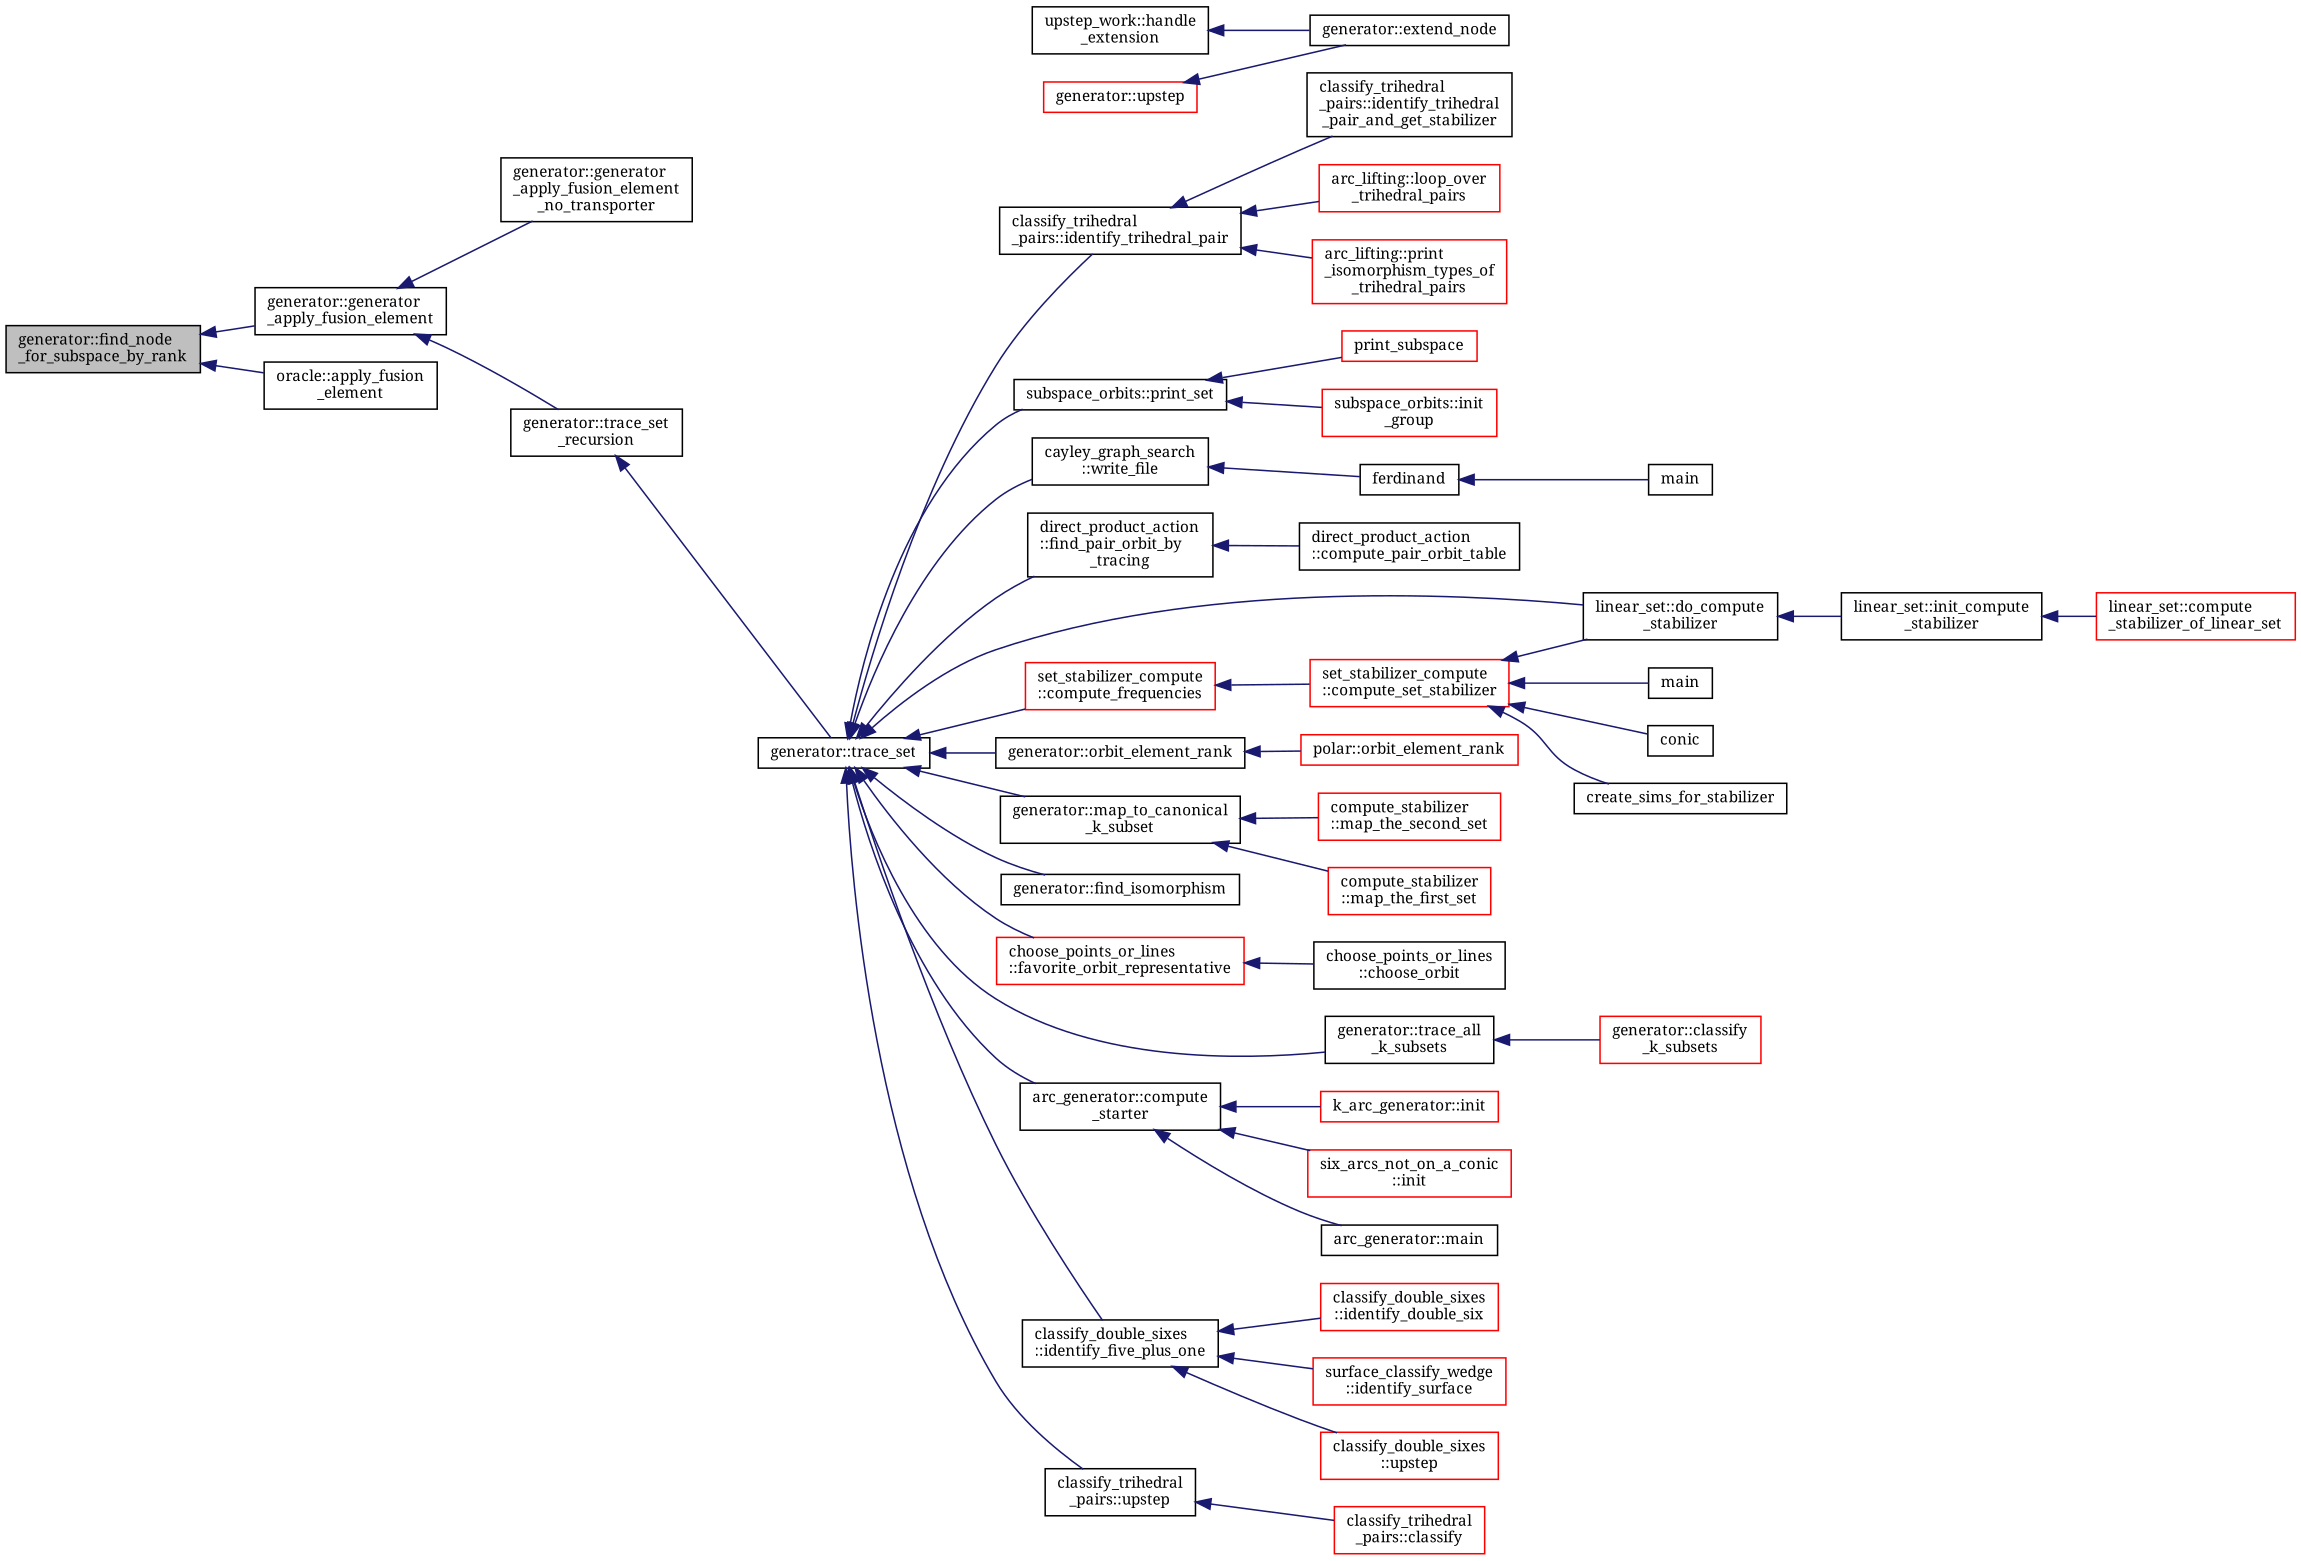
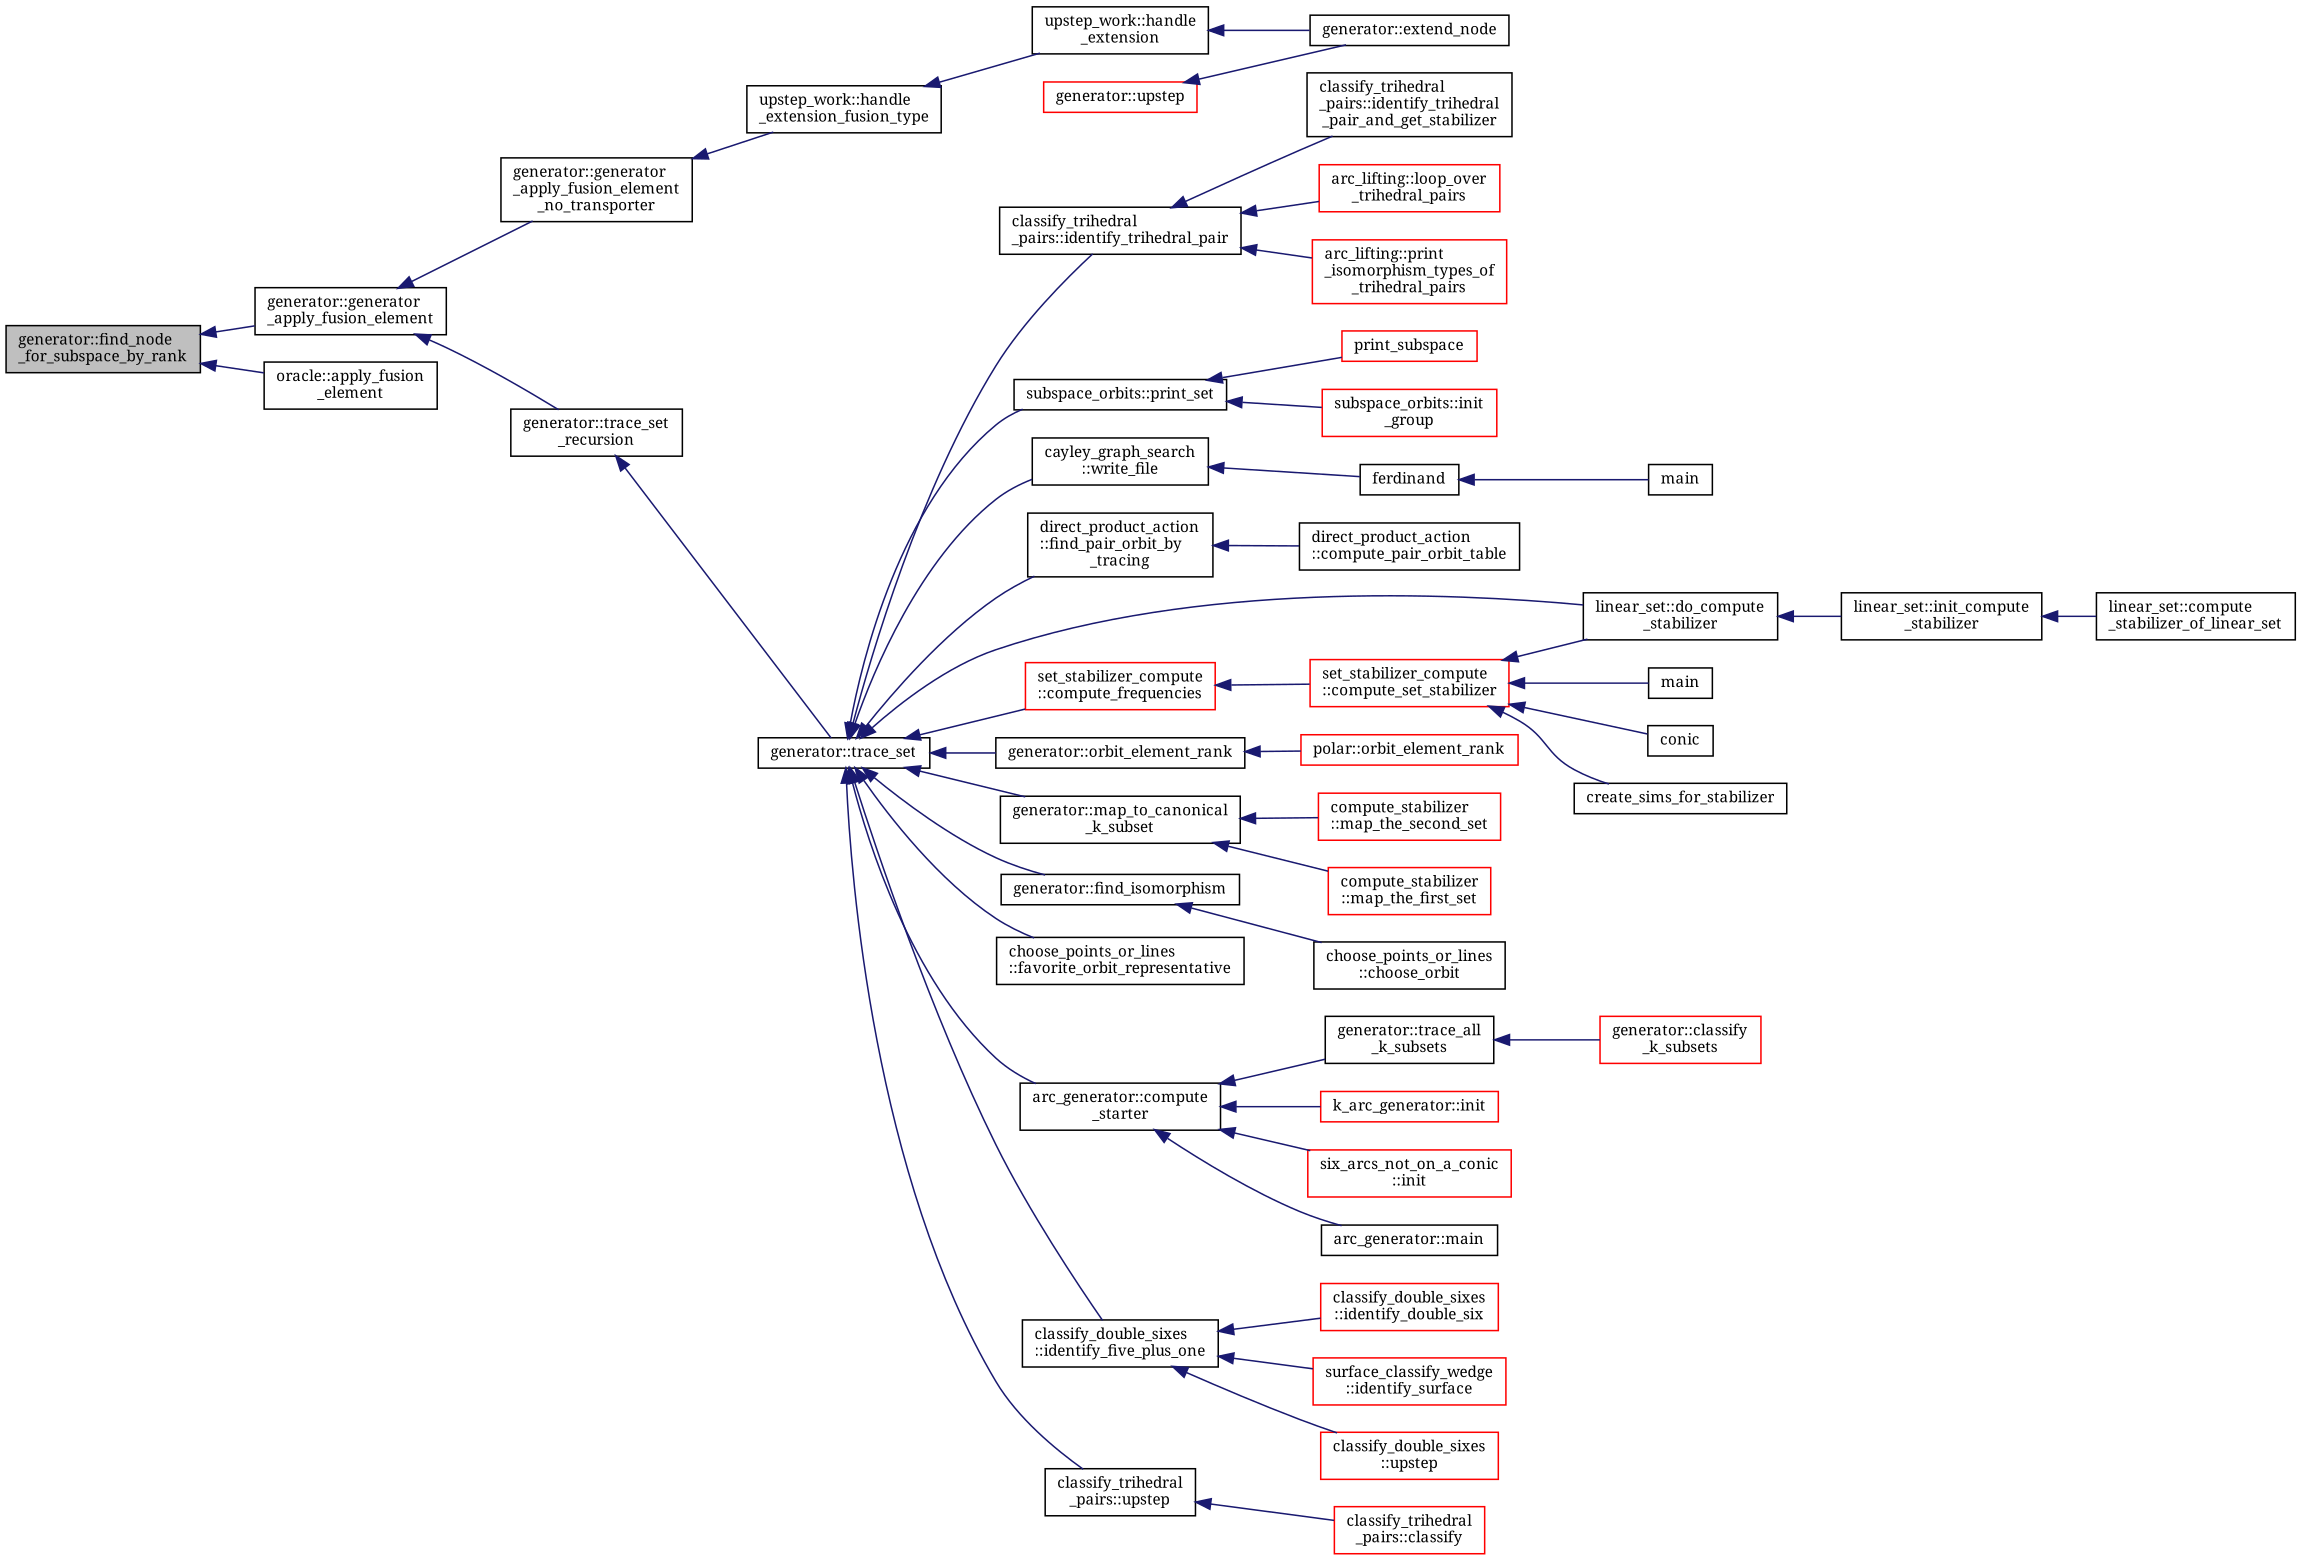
none -> (844, 109)
(2196, 616) -> (2196, 616)
(1120, 961) -> (1120, 961)
(1287, 964) -> (1257, 925)
(1029, 1017) -> (1280, 1070)
